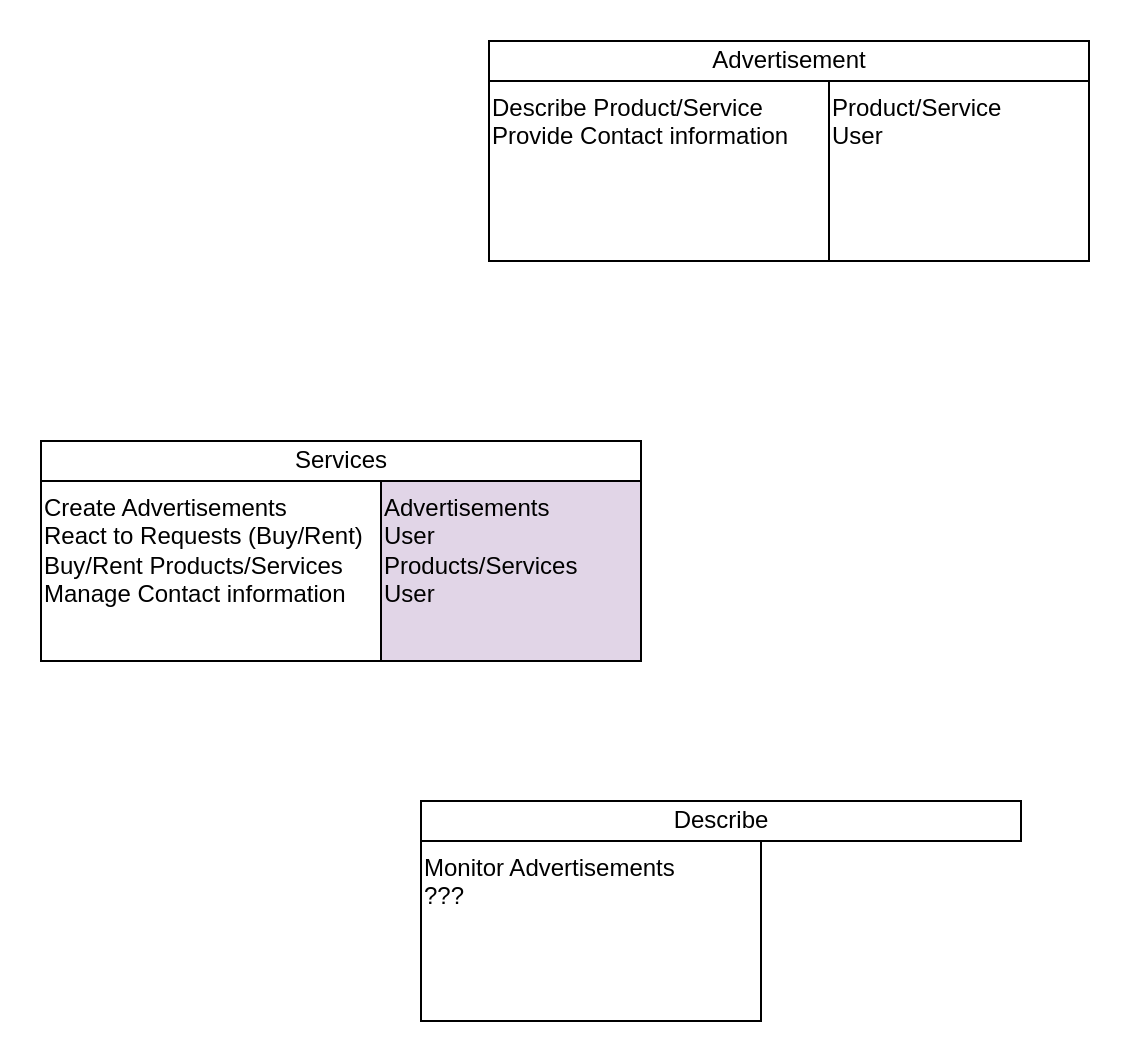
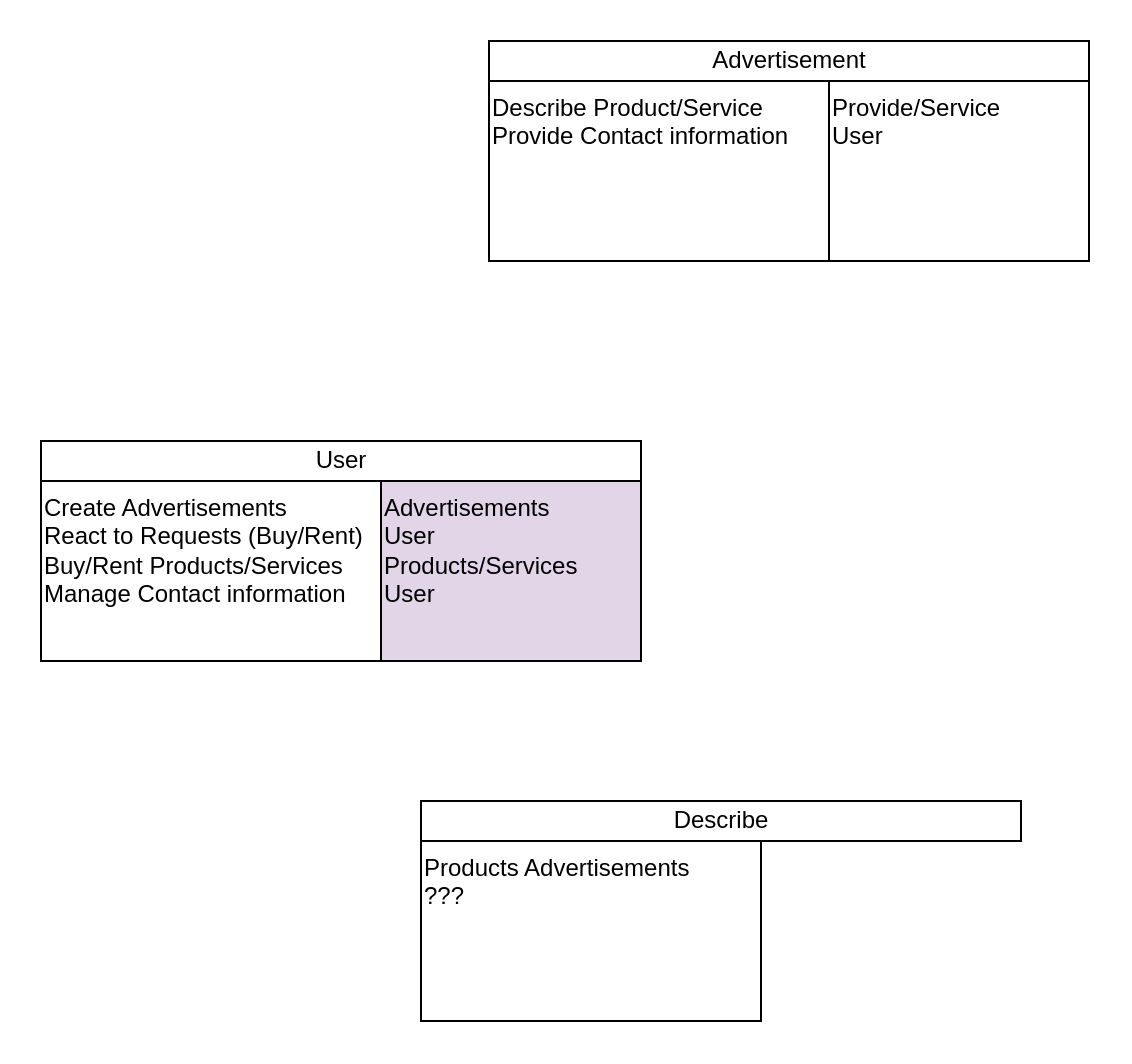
(931, 124) -> (928, 124)
(342, 461) -> (342, 461)
(563, 884) -> (573, 884)
